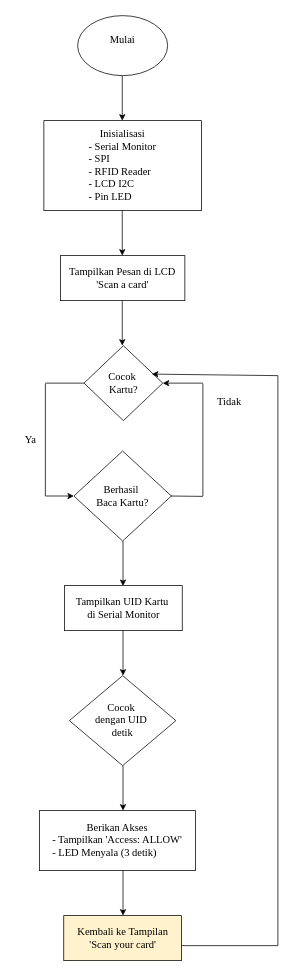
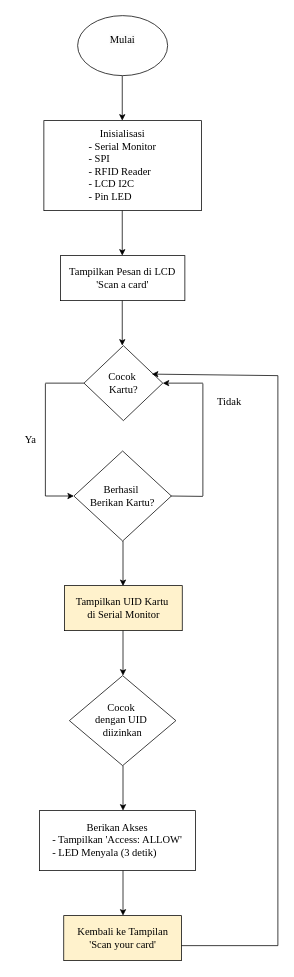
(123, 496) -> (123, 496)
(123, 608) -> (123, 608)
(123, 720) -> (123, 720)
